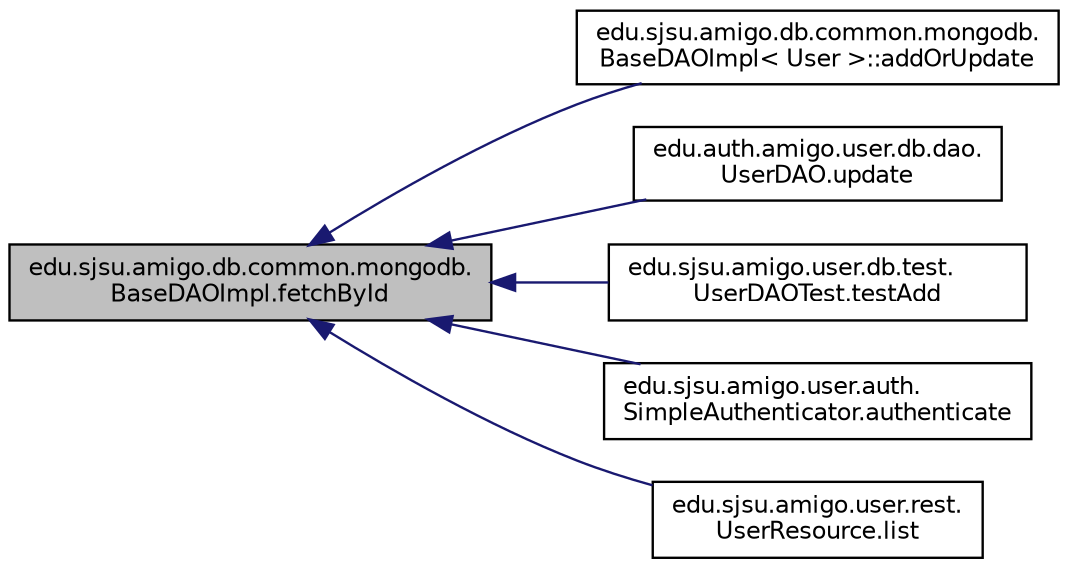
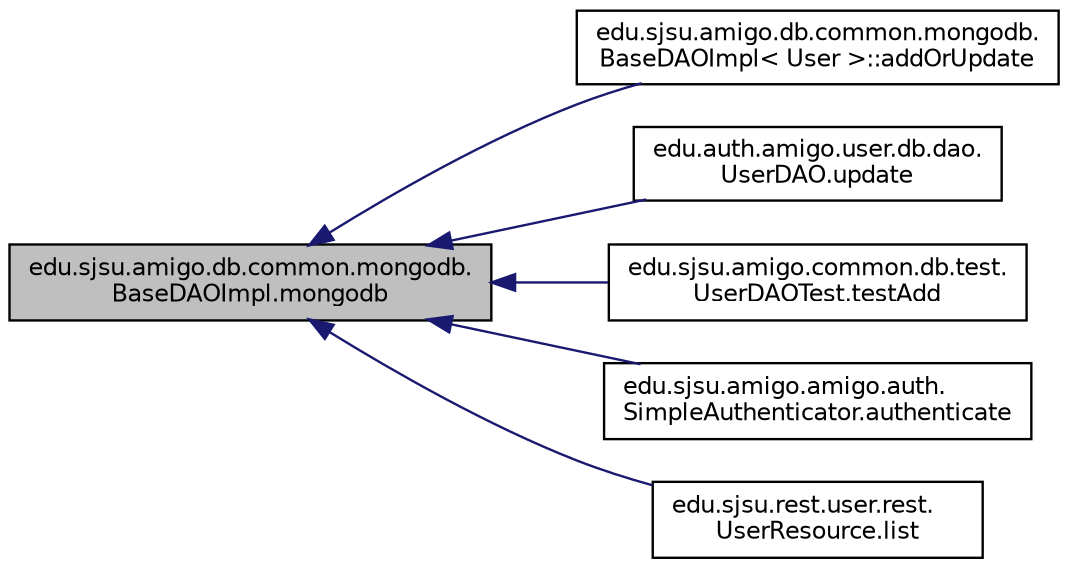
(250, 282) -> (250, 282)
(818, 282) -> (818, 282)
(818, 401) -> (818, 401)
(818, 520) -> (818, 520)
